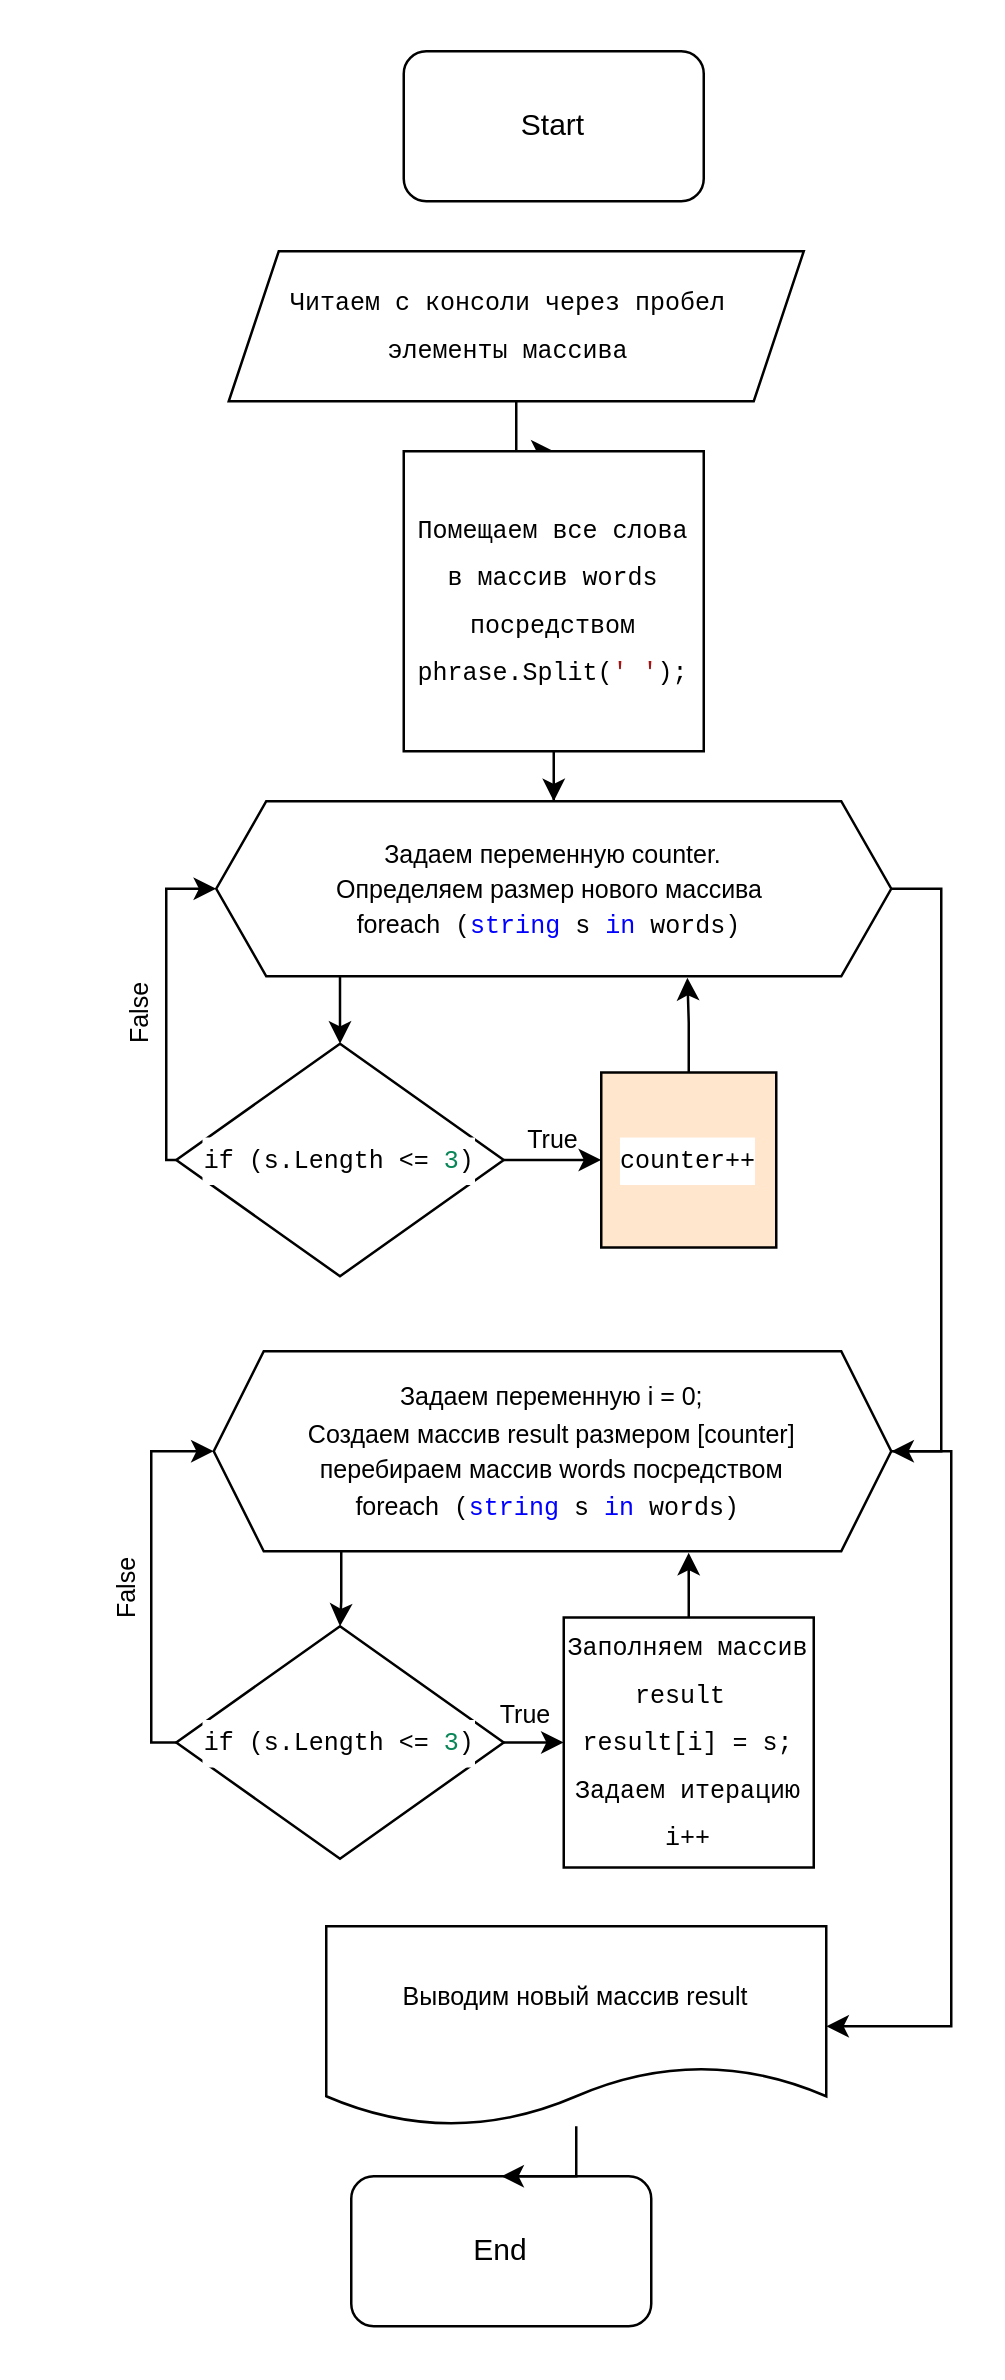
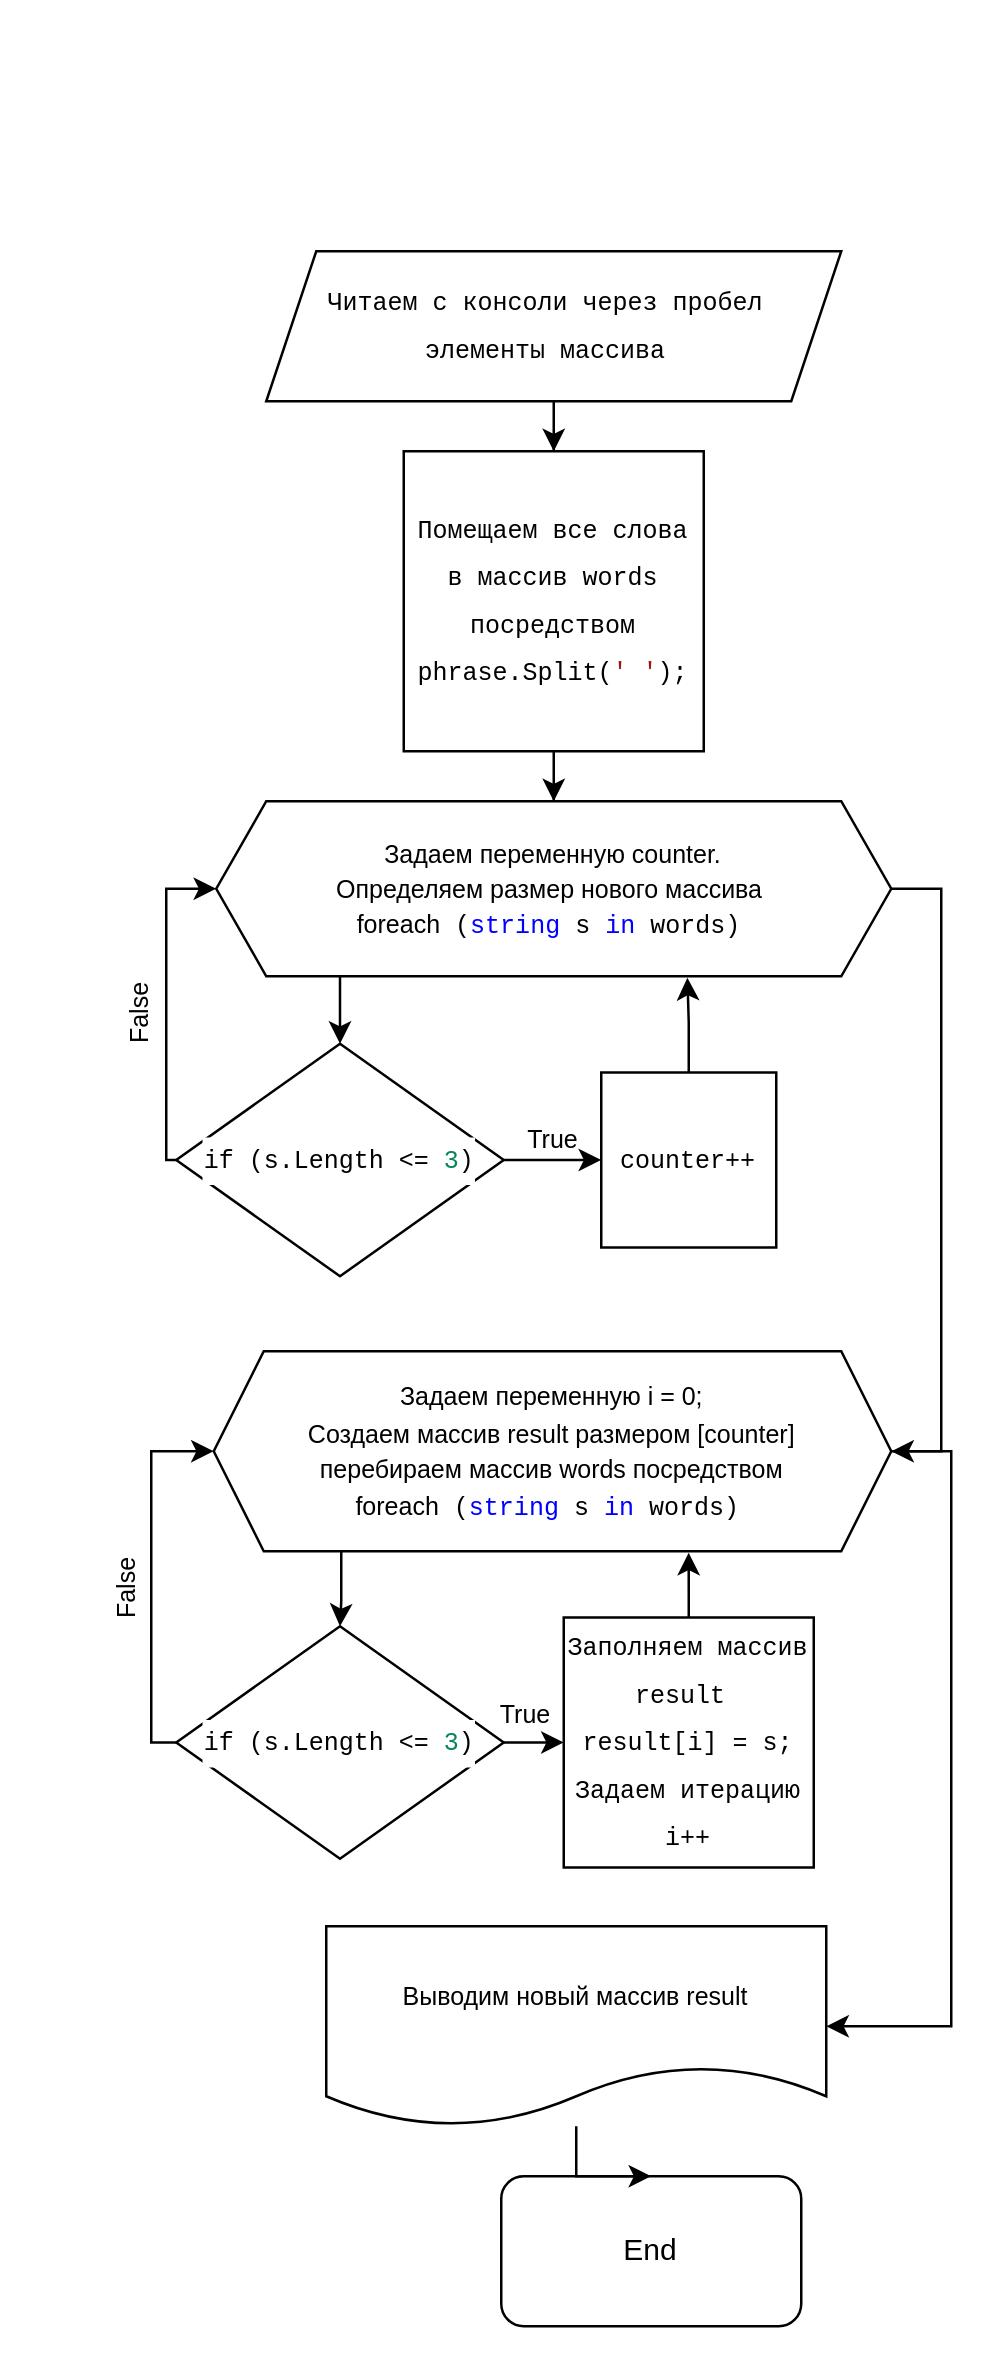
(554, 126) -> none
(516, 326) -> (554, 326)
(689, 1160) -> (689, 1160)
(501, 2251) -> (651, 2251)
